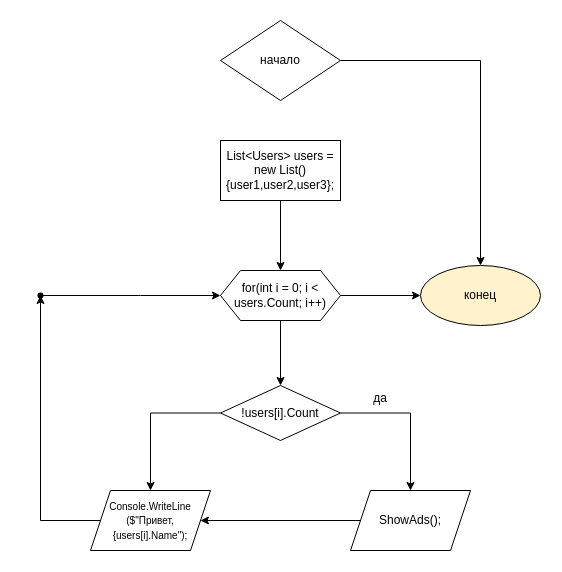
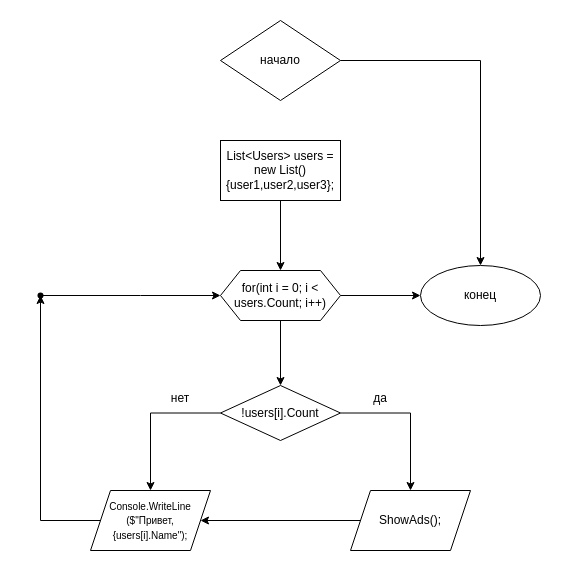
(481, 296) -> (481, 296)
none -> (181, 398)
